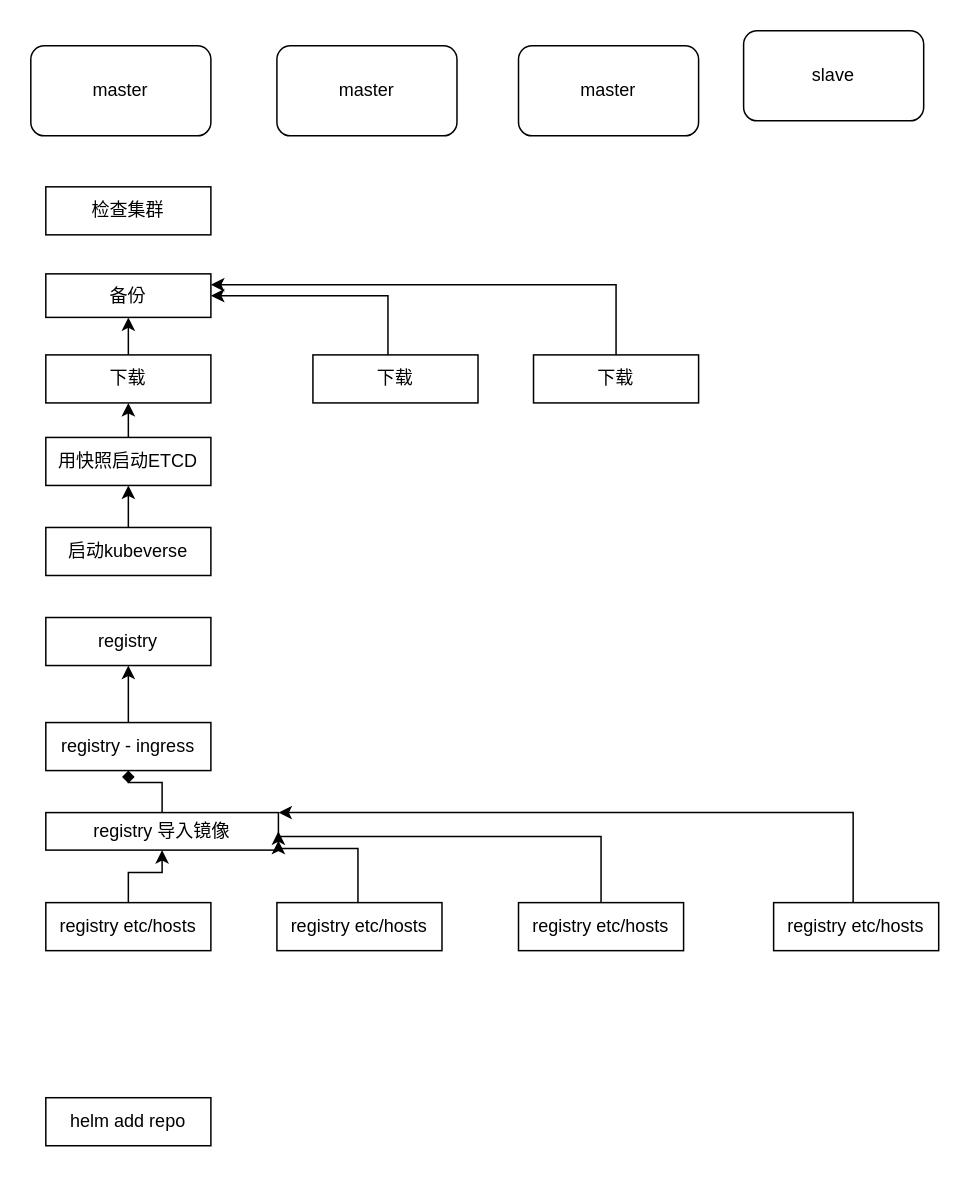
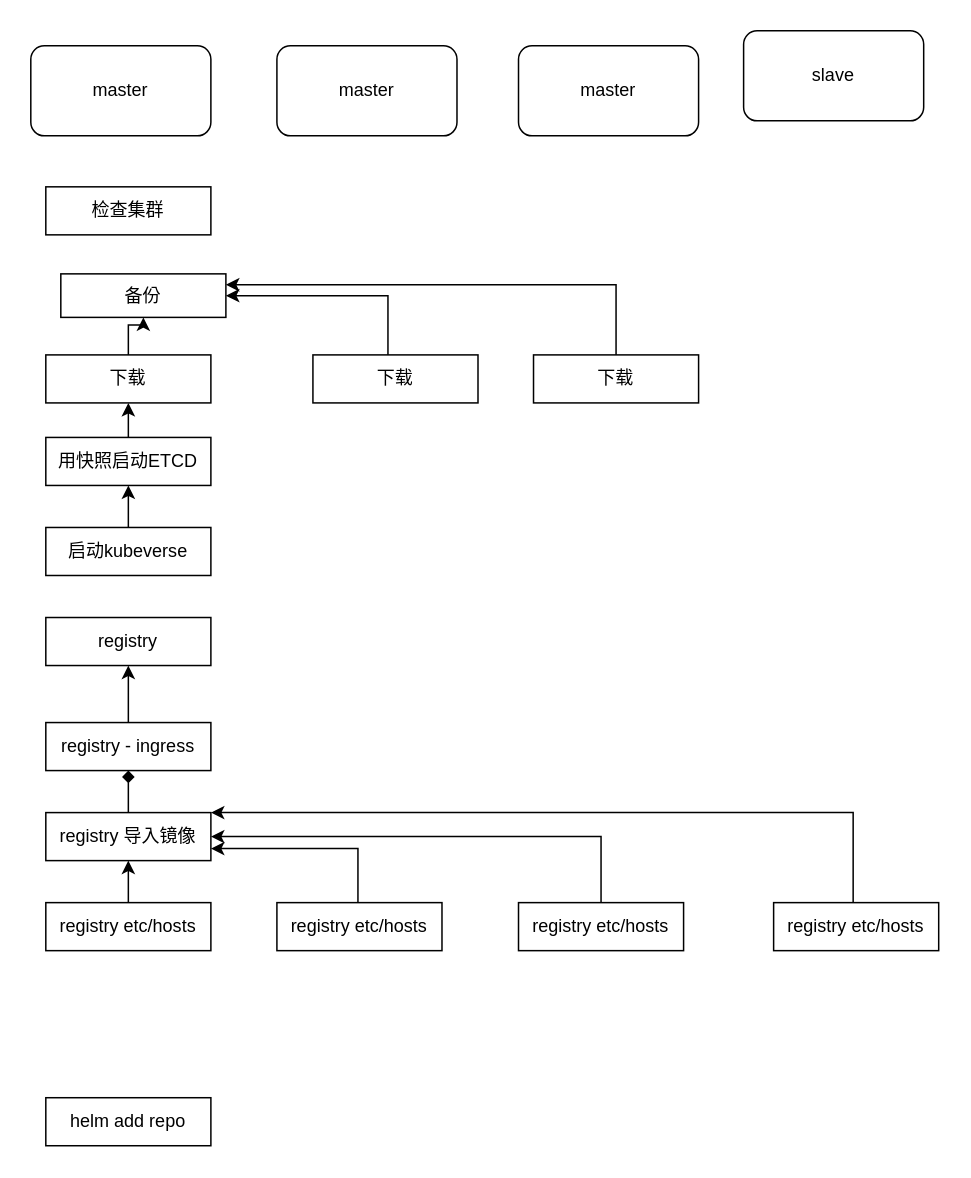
(128, 296) -> (143, 296)
(162, 831) -> (128, 836)
